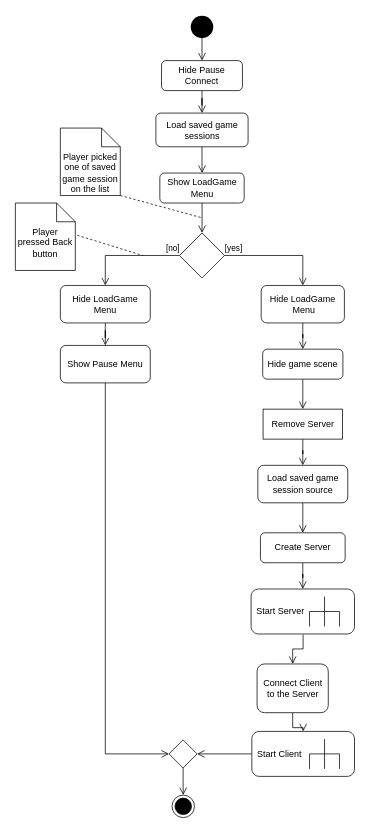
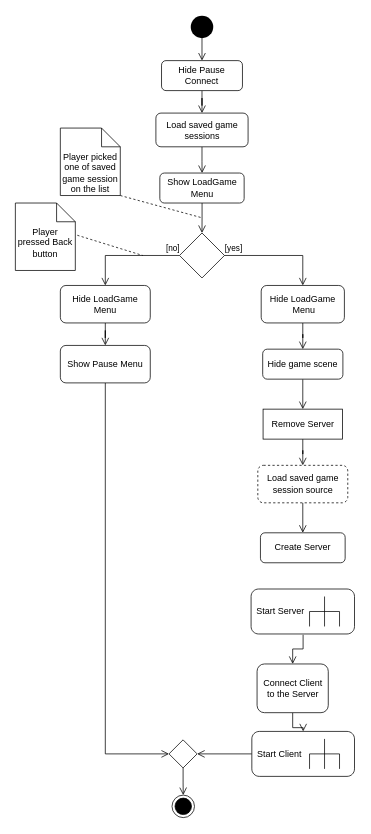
(303, 484) -> (303, 484)
(303, 578) -> none
